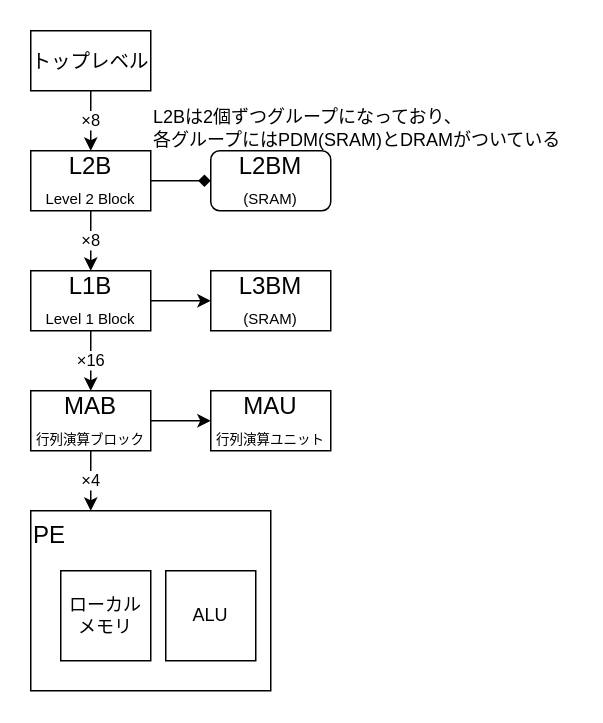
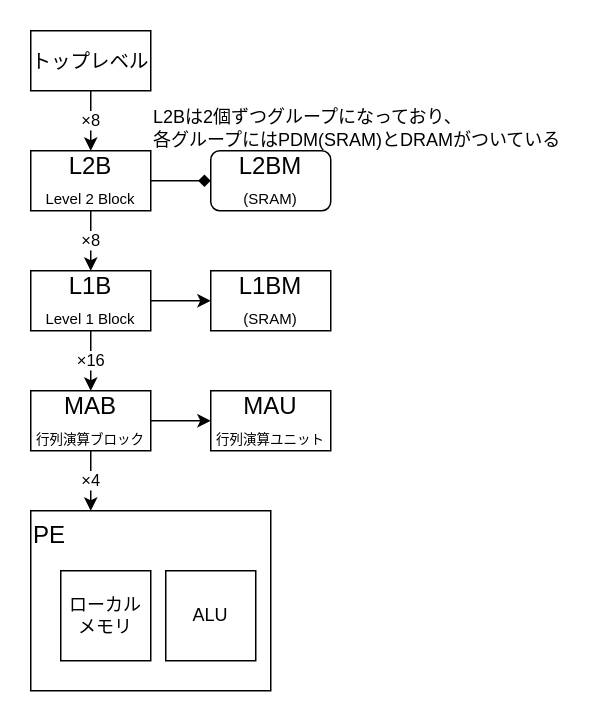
(271, 301) -> (271, 301)
